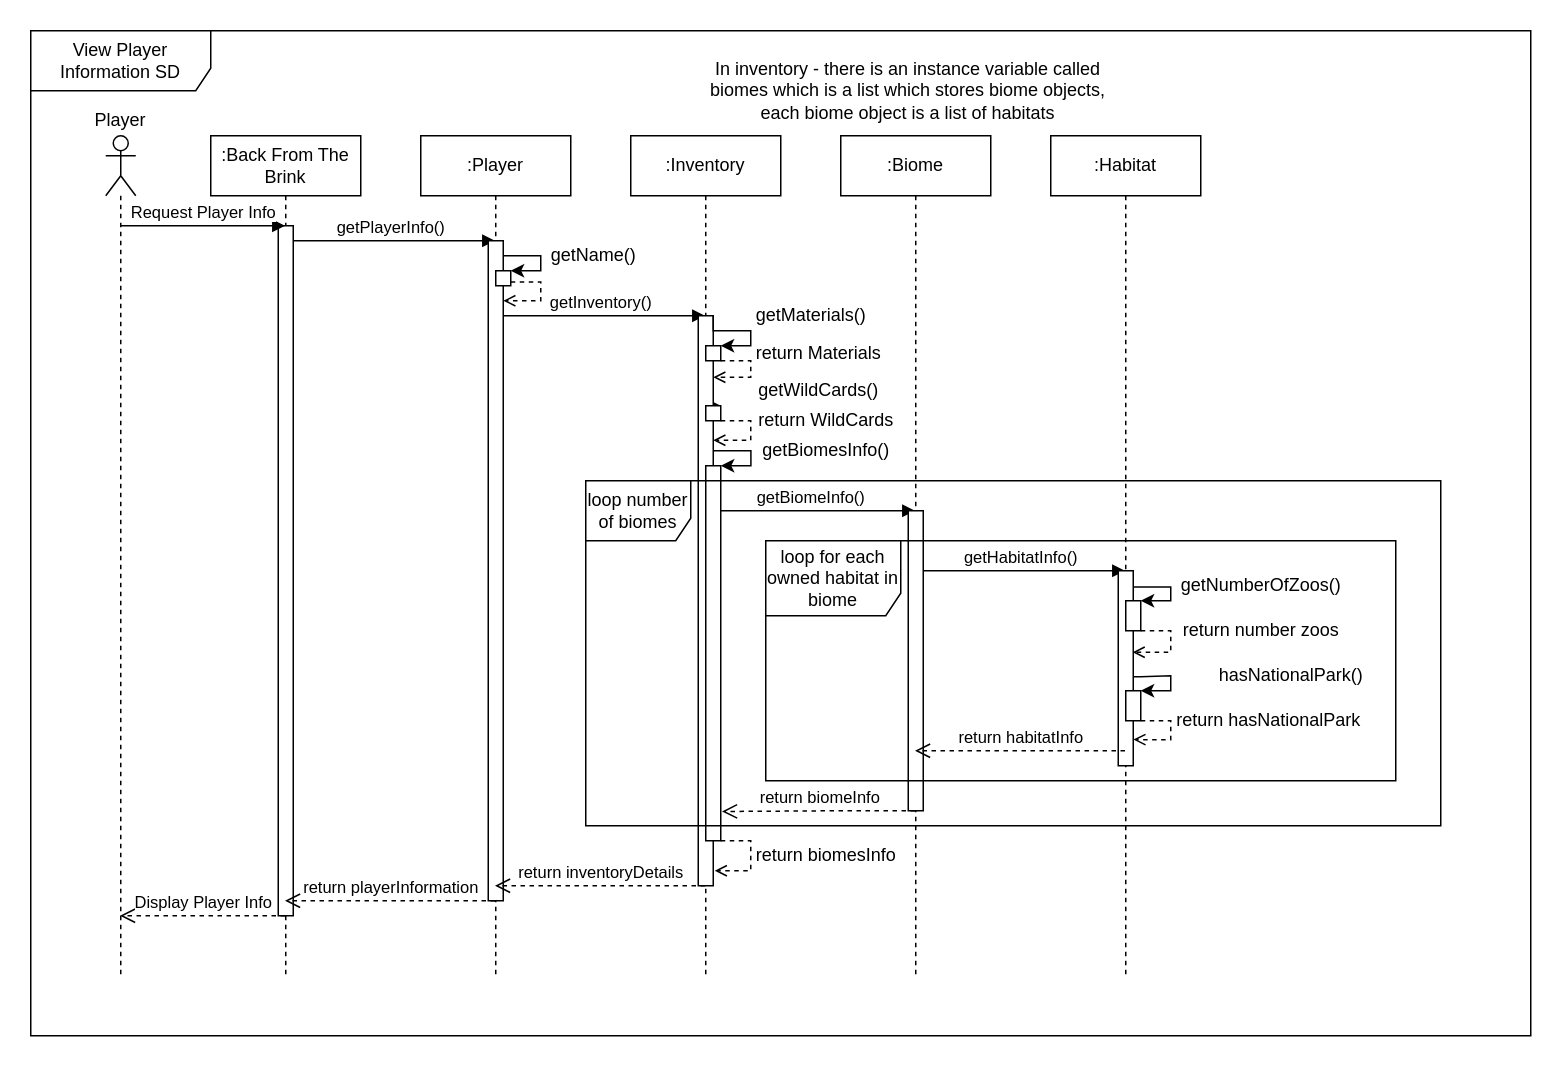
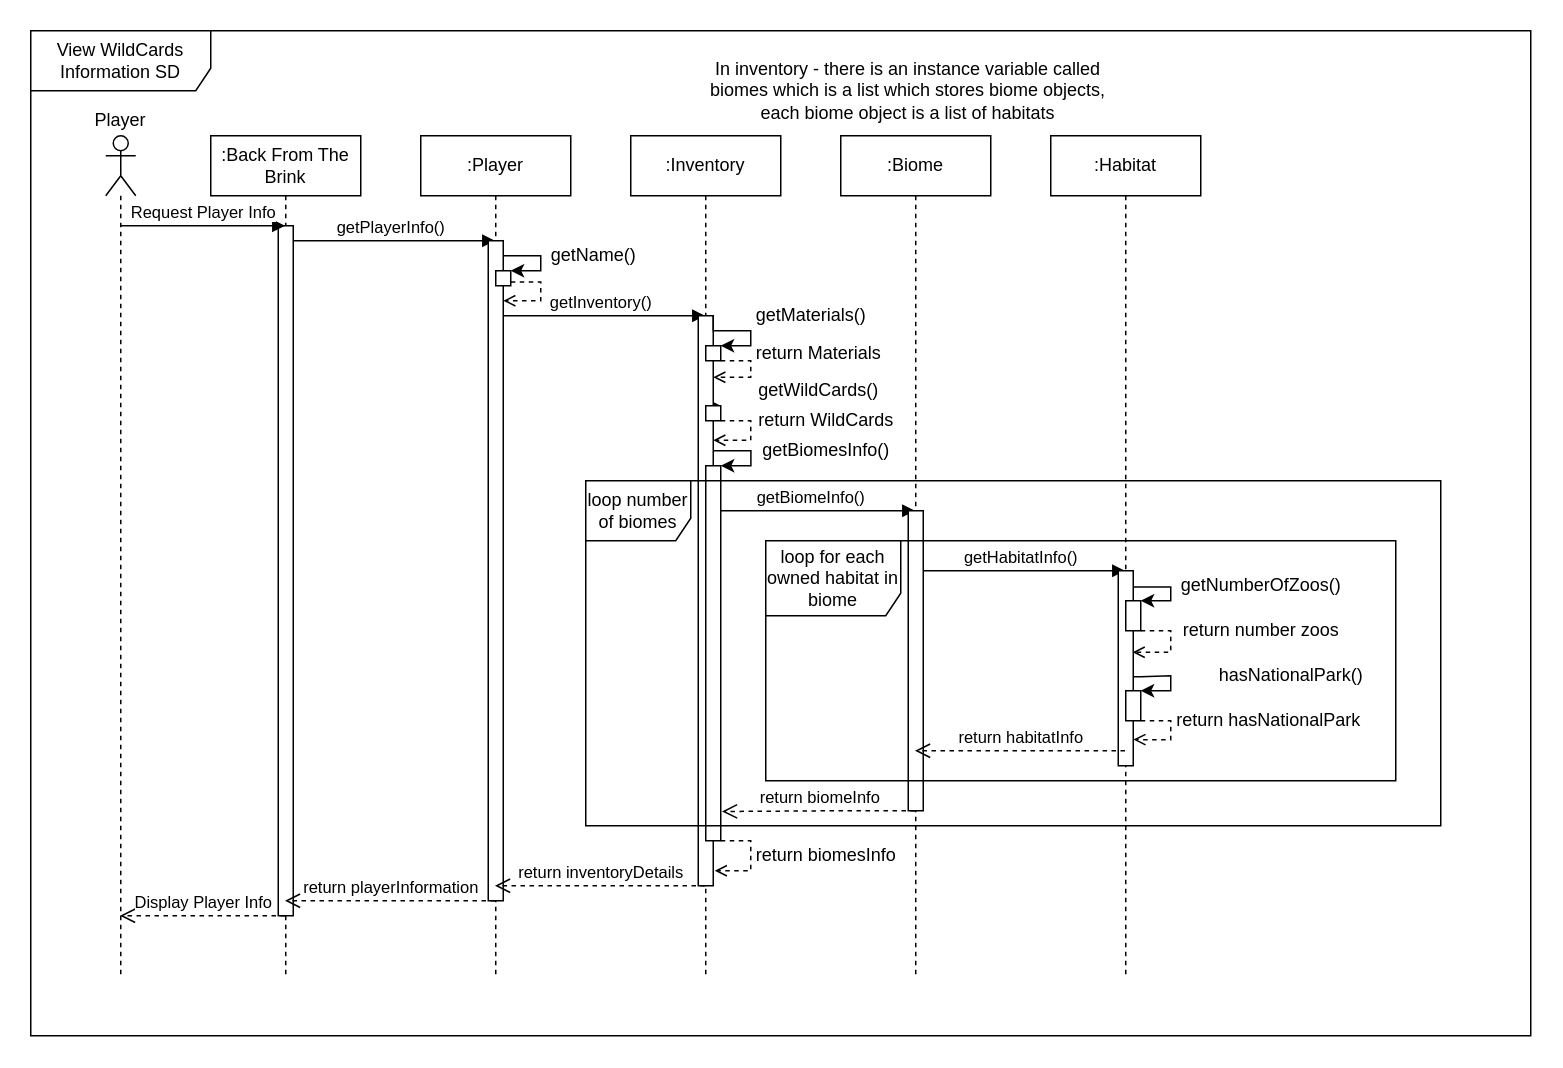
(121, 61) -> (121, 61)
